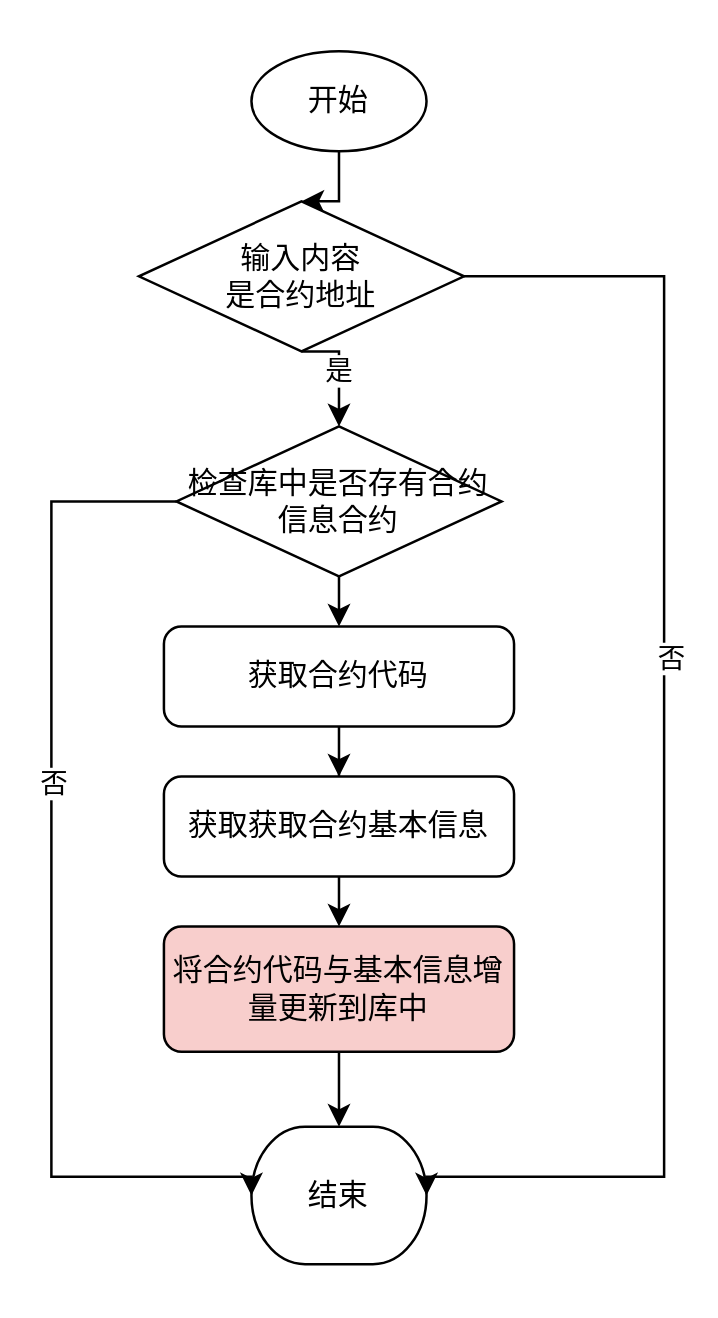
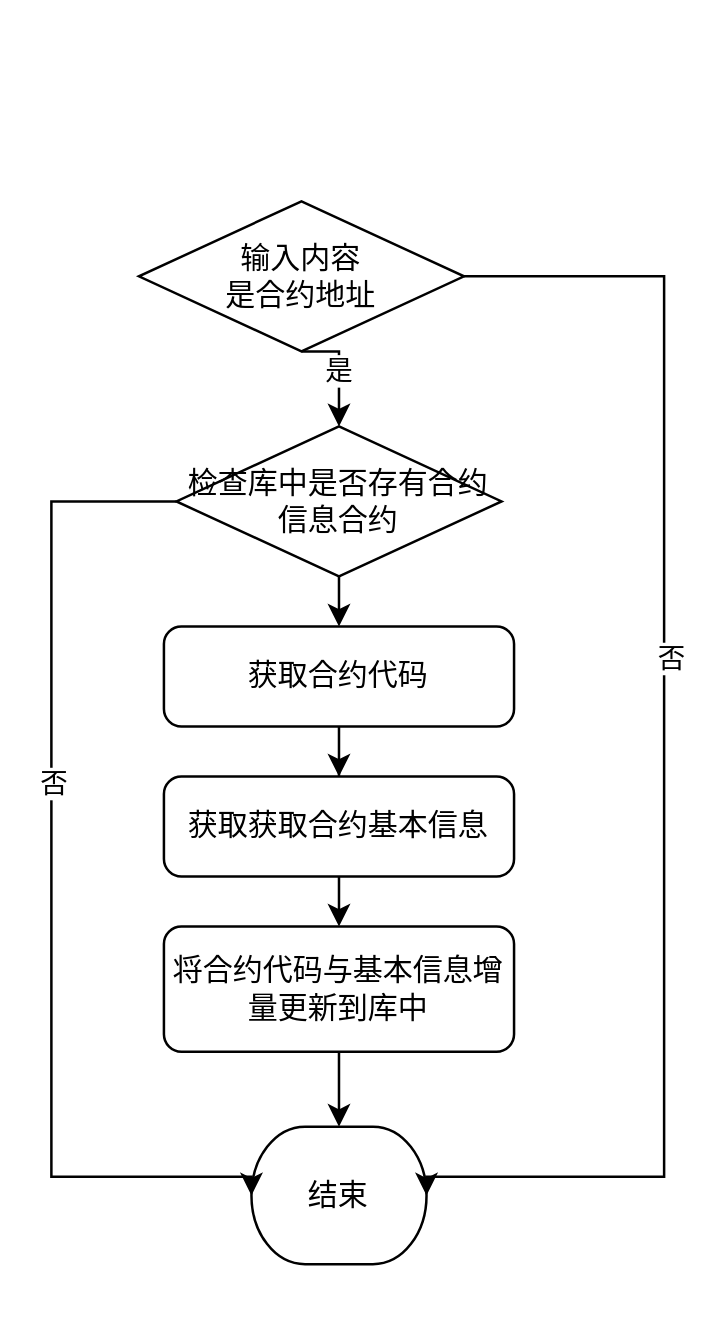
(339, 101) -> none
(339, 186) -> none
(339, 989) -> (339, 989)
